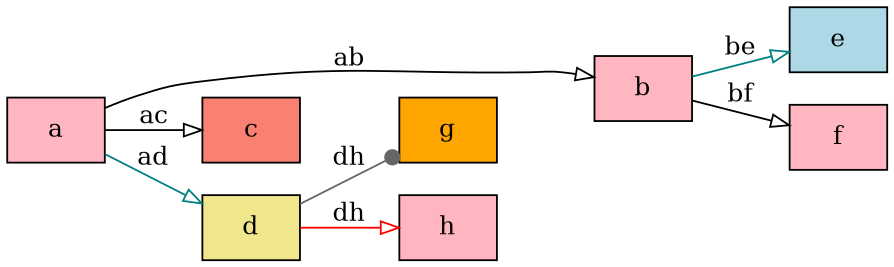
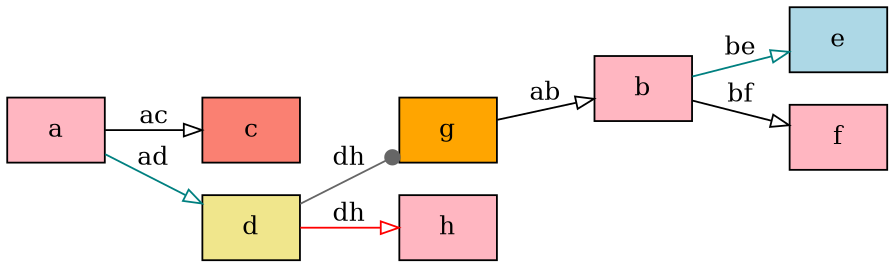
(338, 71) -> (537, 111)
